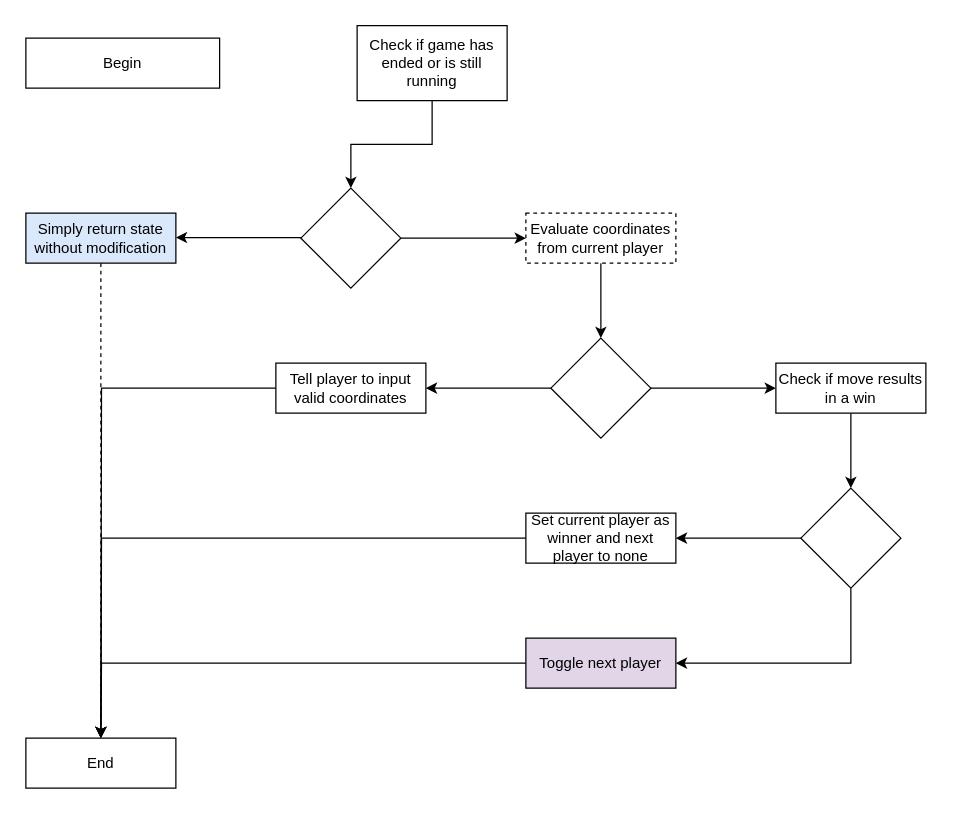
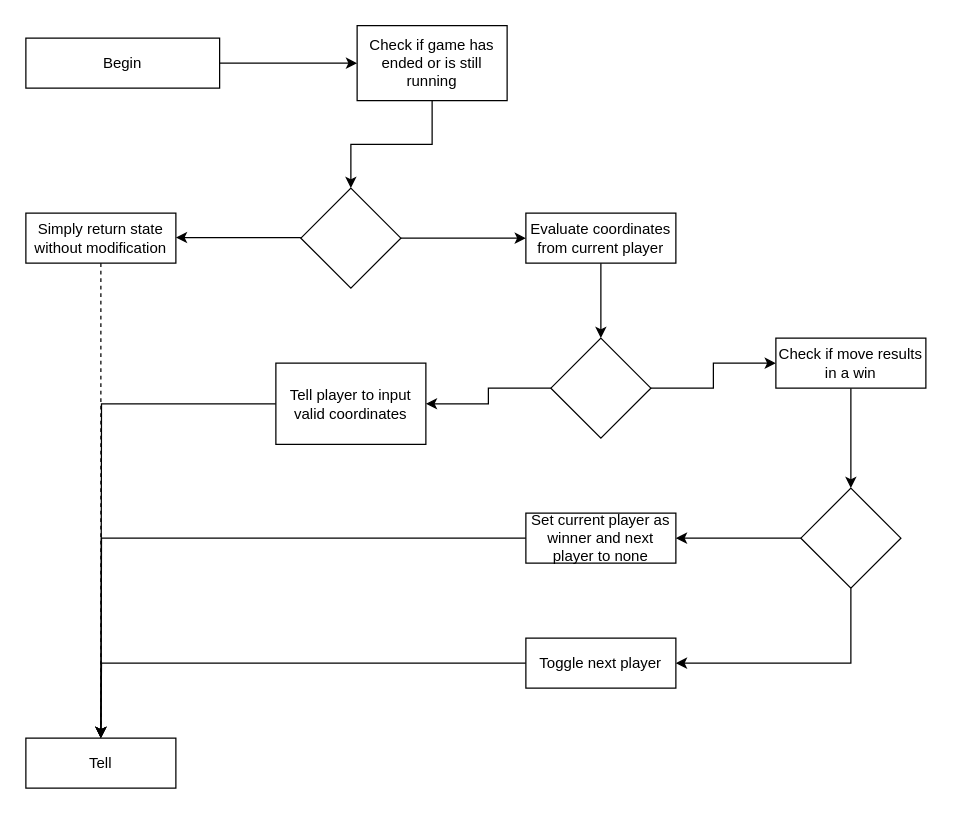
none -> (284, 63)
(101, 238) -> (101, 238)
(601, 238) -> (601, 238)
(351, 388) -> (351, 404)
(851, 388) -> (851, 363)
(601, 663) -> (601, 663)
(101, 763) -> (101, 763)
